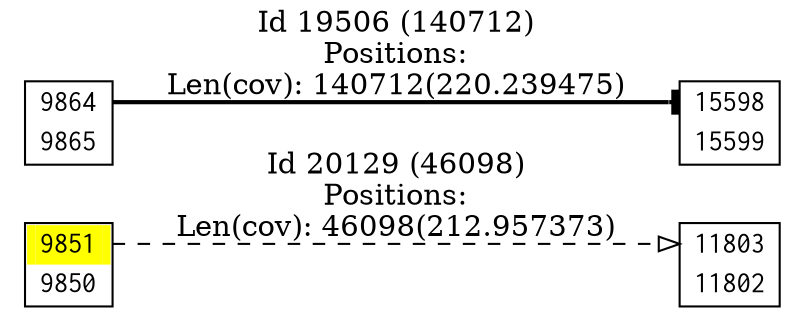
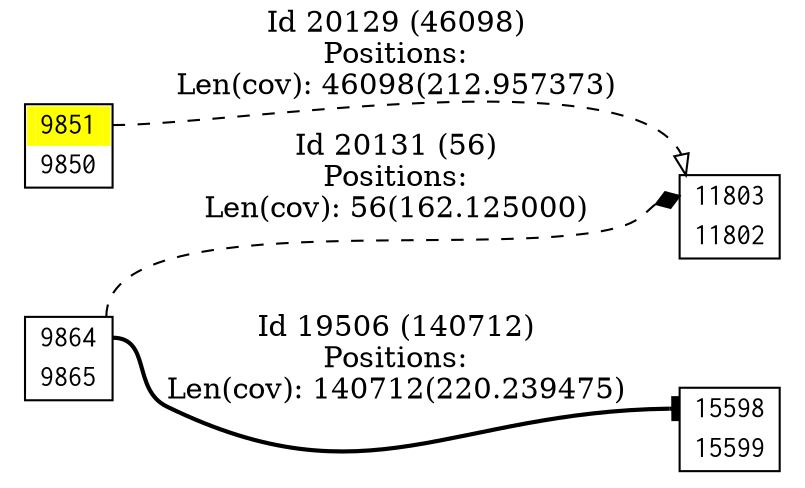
none -> (370, 241)
